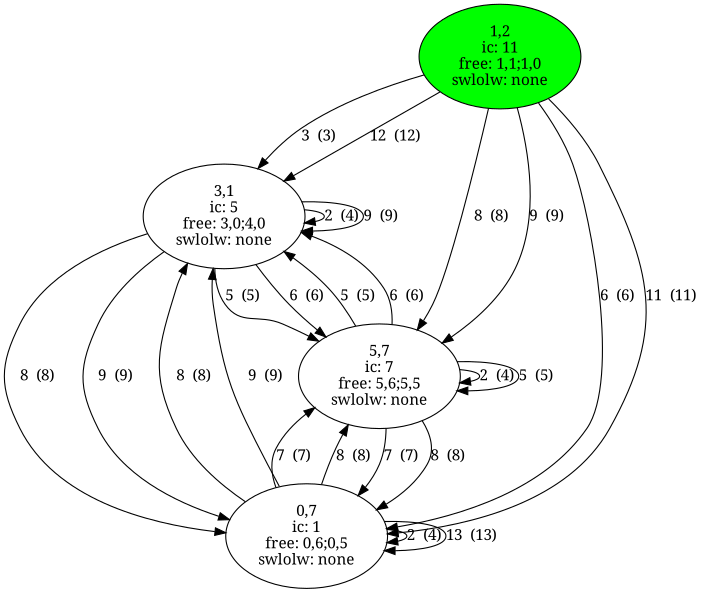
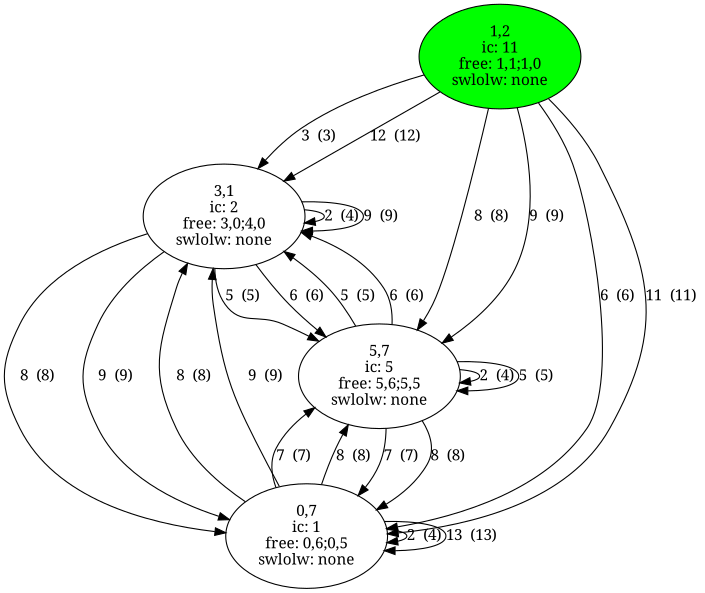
(224, 216) -> (224, 216)
(379, 376) -> (379, 376)
